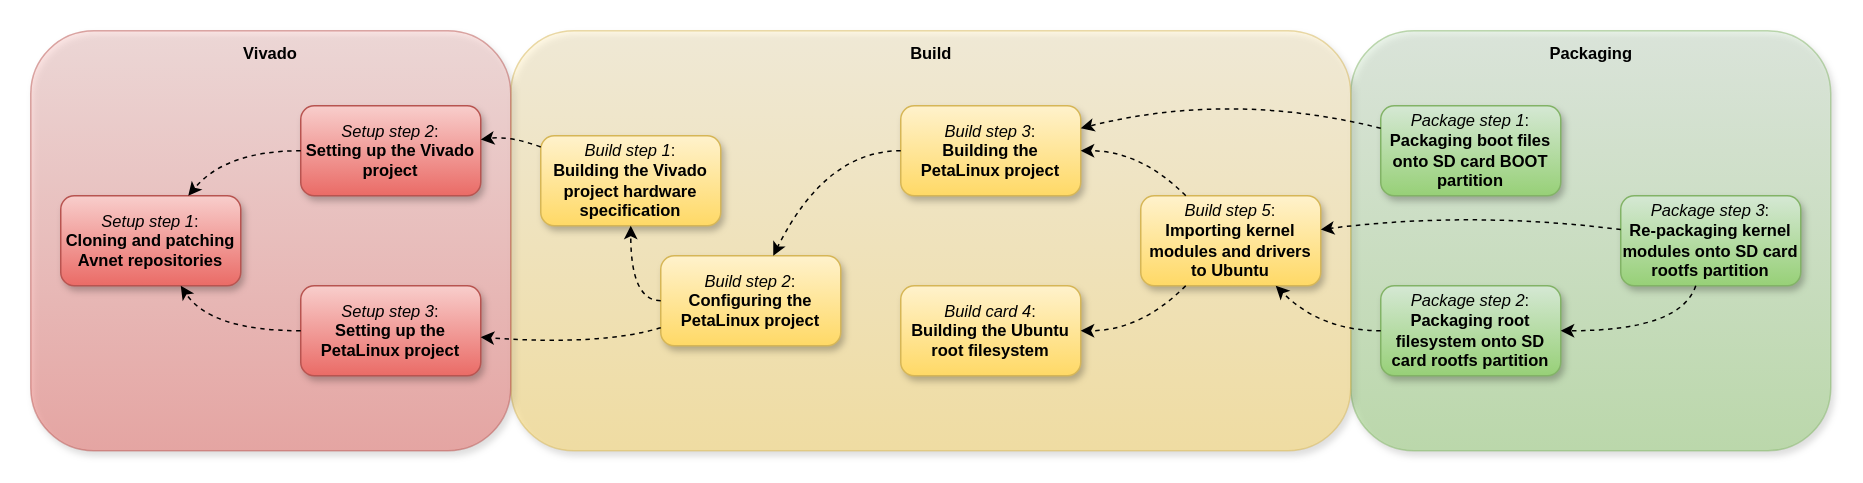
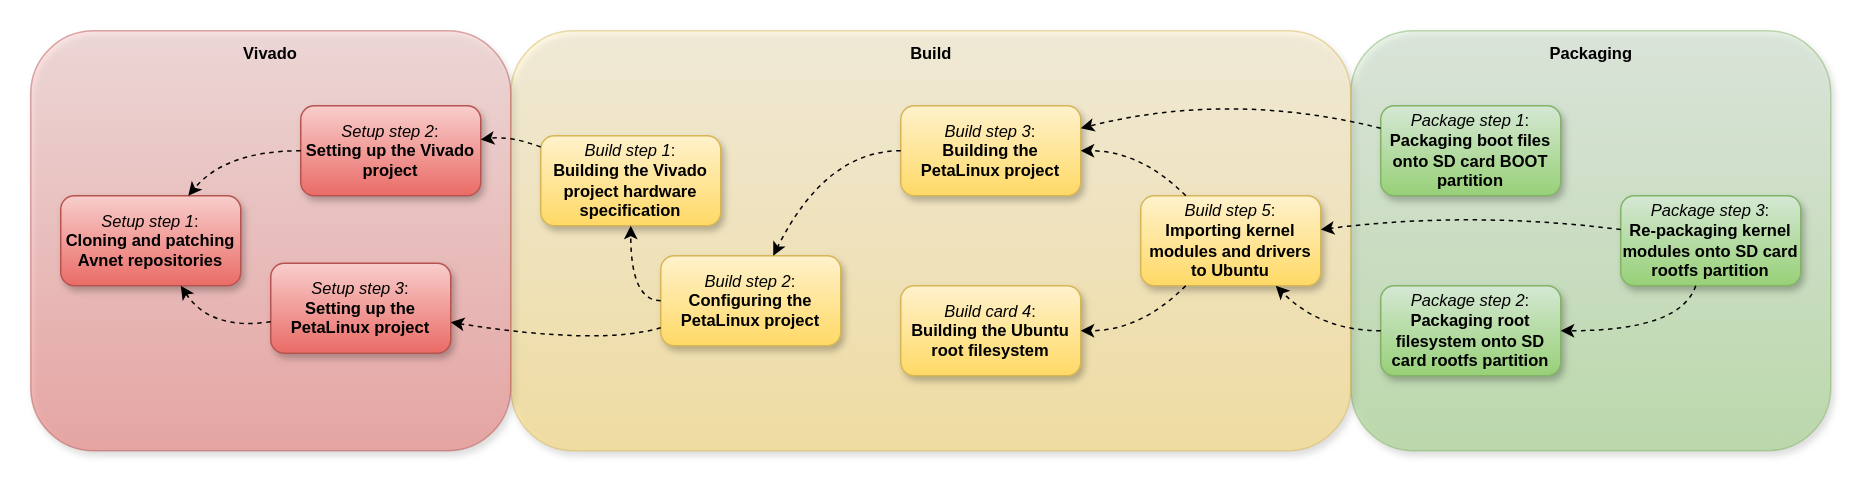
(391, 331) -> (361, 308)
